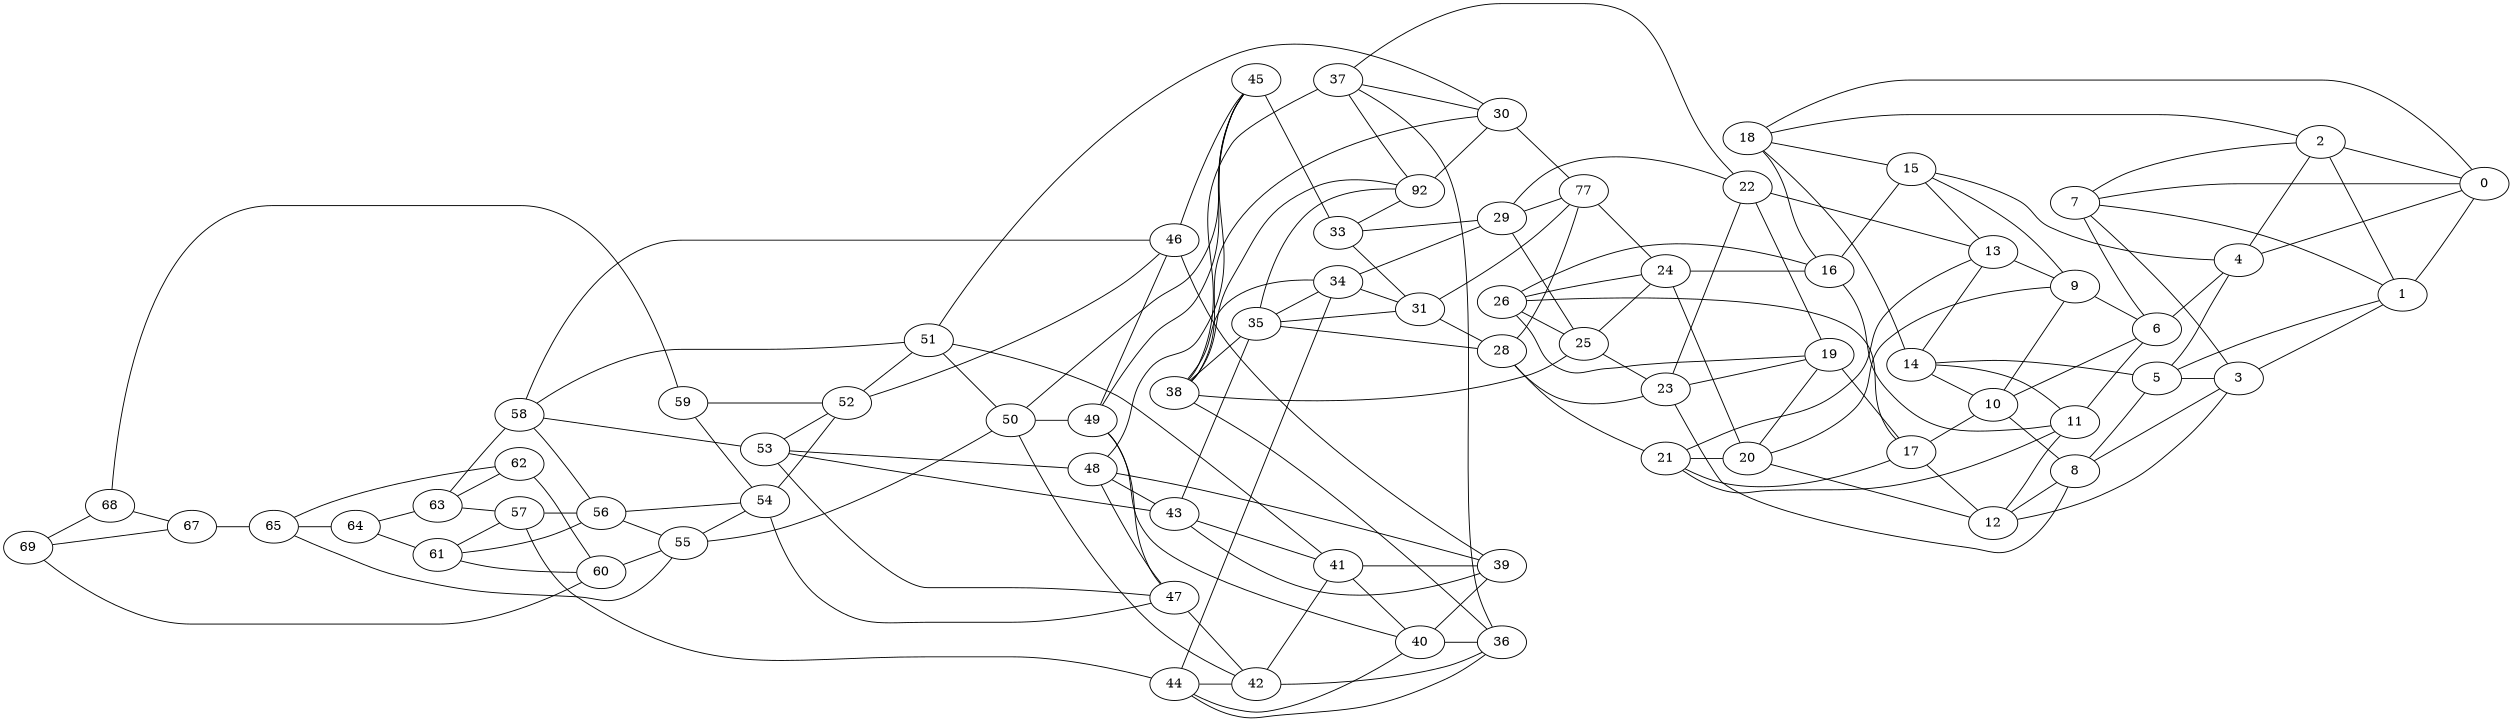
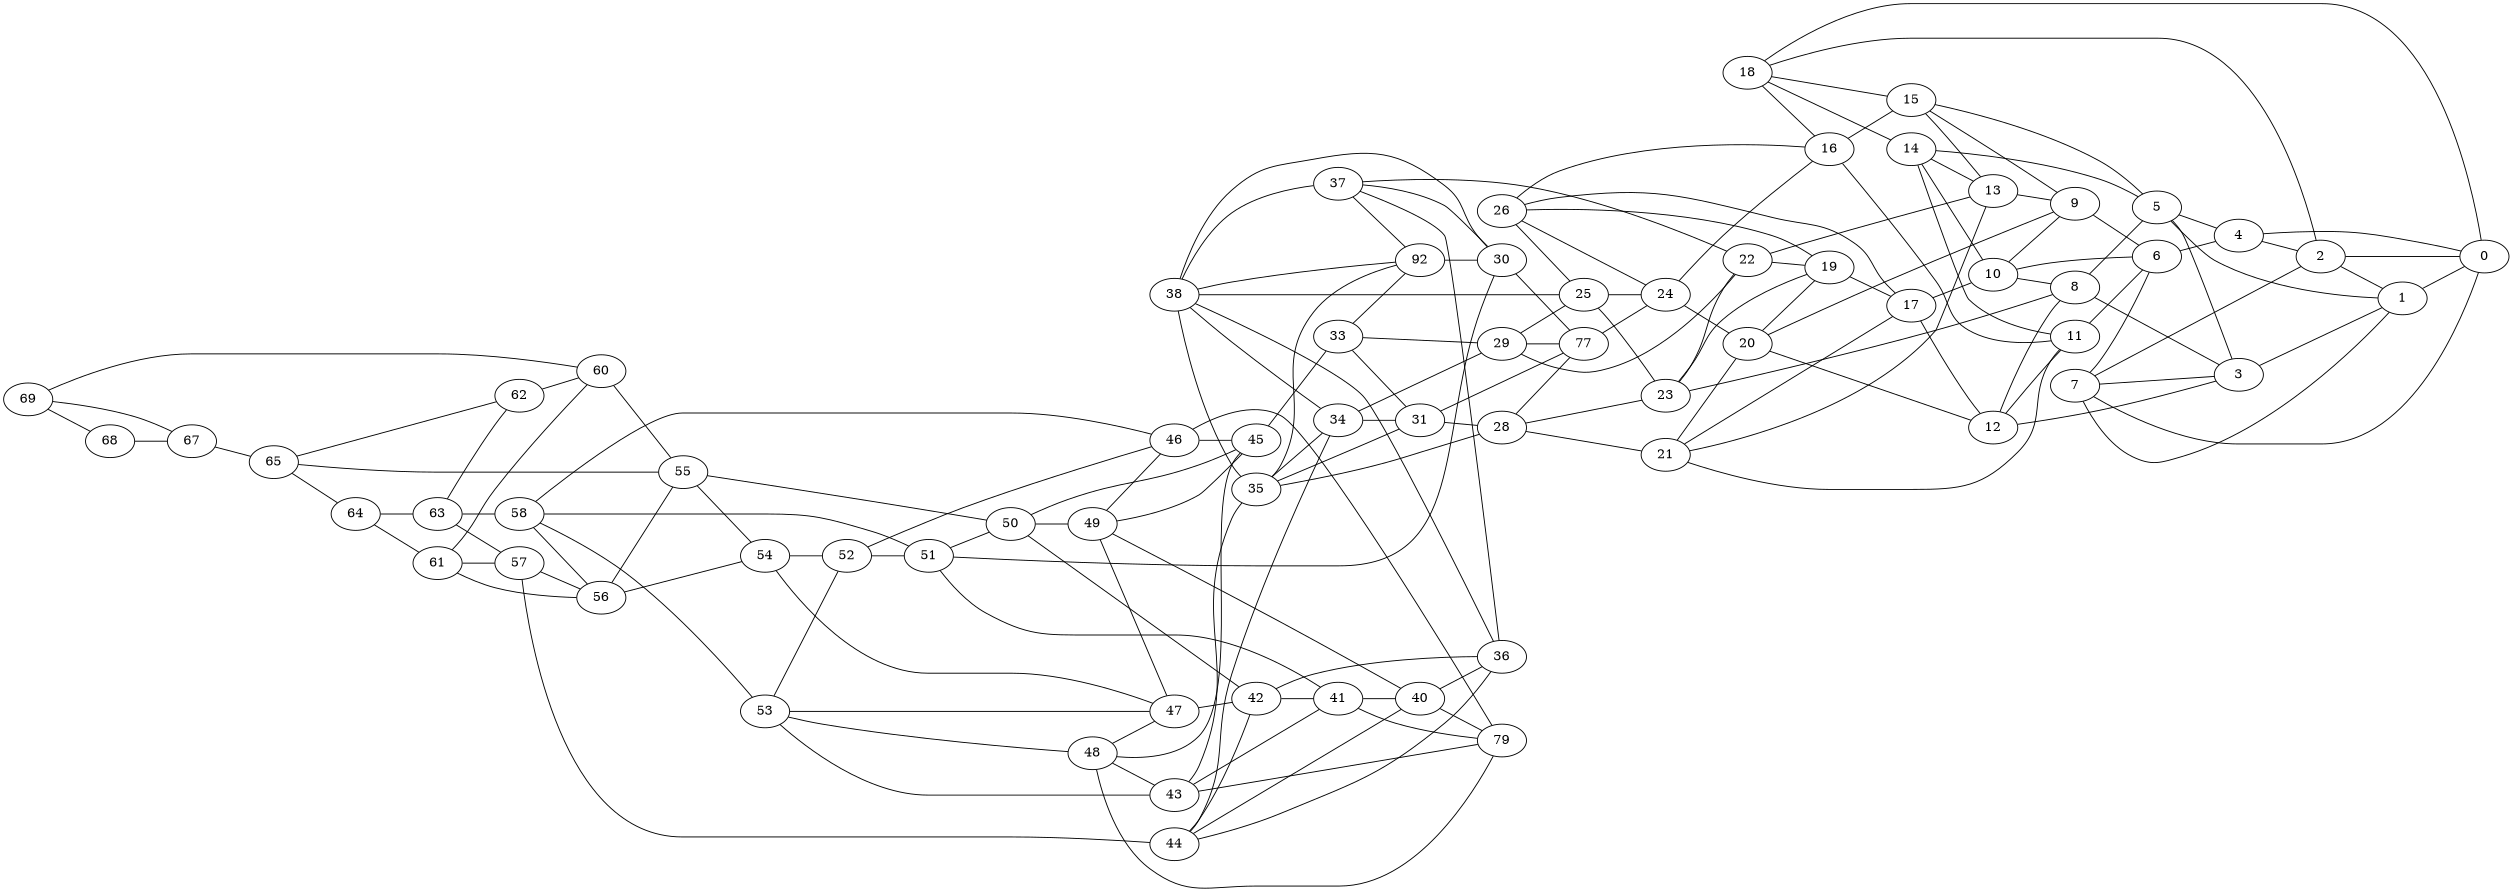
(2068, 235) -> (2045, 136)
(683, 403) -> none
(1502, 566) -> (1502, 741)
